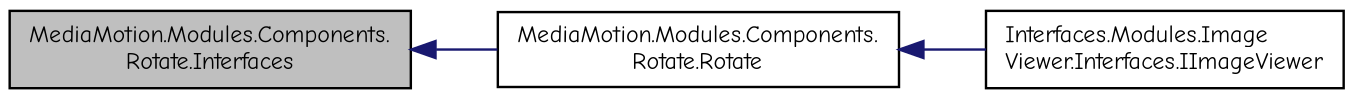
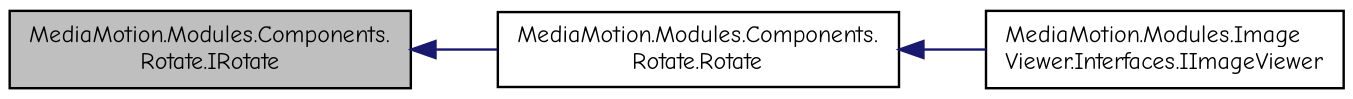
(210, 50) -> (210, 50)
(1165, 50) -> (1165, 50)
